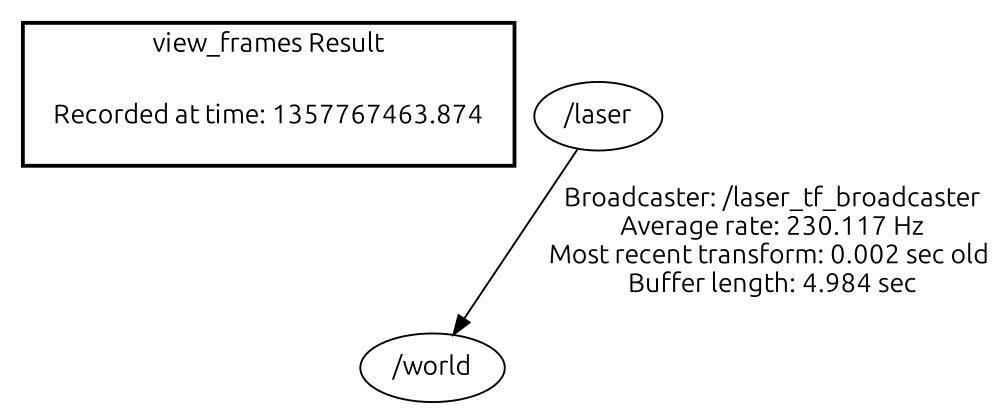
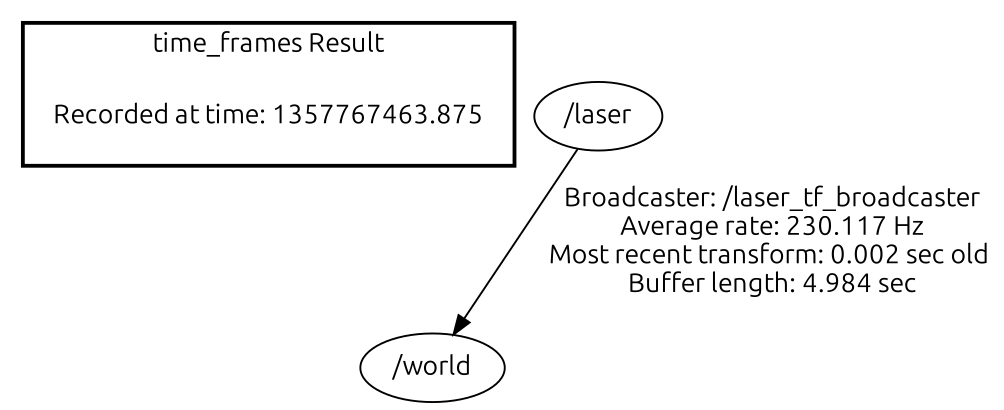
(269, 45) -> (269, 45)
(269, 116) -> (269, 116)
